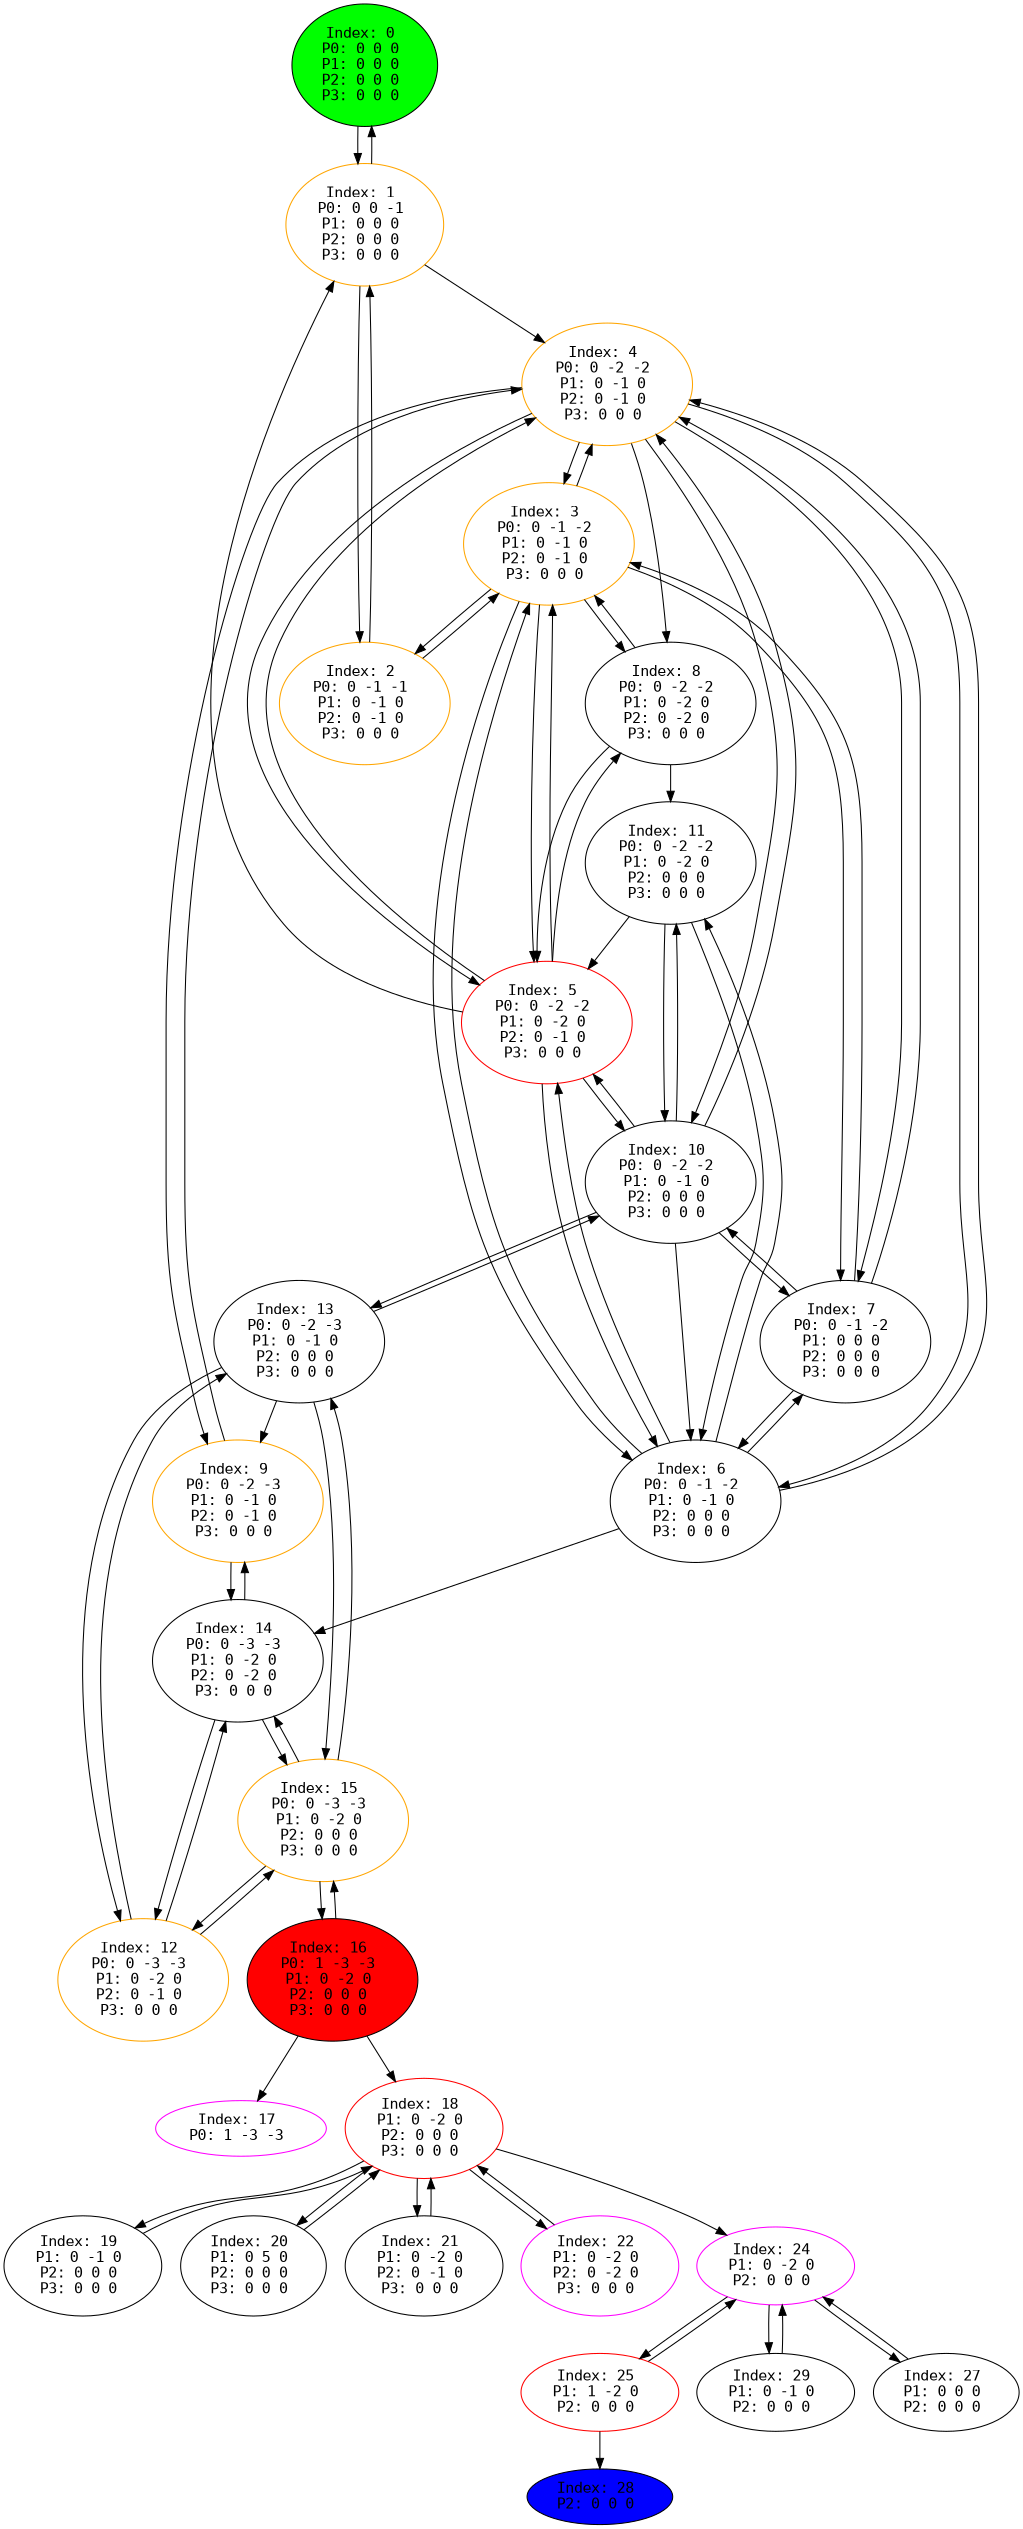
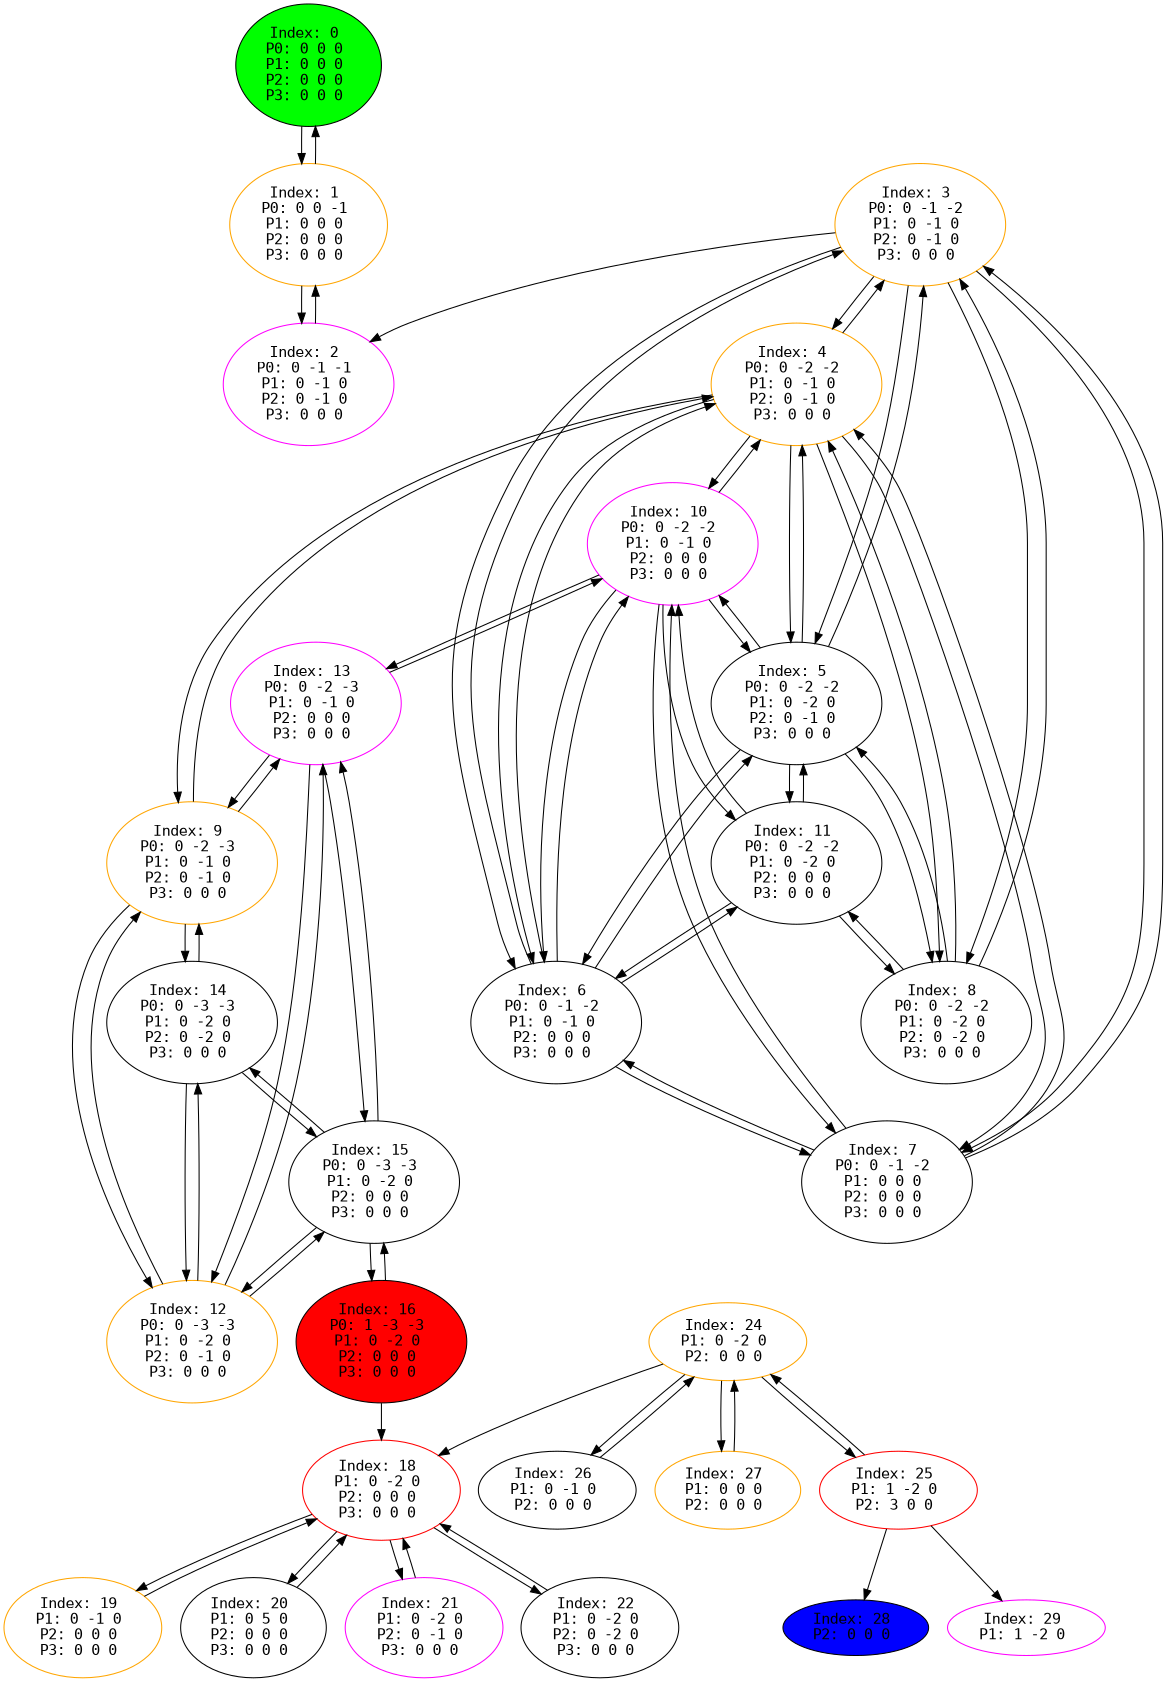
(480, 301) -> (924, 699)
(457, 630) -> none
(365, 703) -> (309, 384)
(213, 707) -> (789, 778)
none -> (256, 790)
none -> (863, 941)
(547, 1023) -> (796, 703)
none -> (76, 1091)
none -> (97, 1103)
(671, 1182) -> (673, 544)
(299, 1342) -> (316, 703)
(472, 1579) -> (566, 778)
none -> (1026, 1628)
(323, 1820) -> (374, 1182)
(241, 2128) -> none
(609, 2185) -> (554, 1404)
(83, 2266) -> (83, 1628)
(424, 2266) -> (424, 1628)
(600, 2266) -> (600, 1628)
(776, 2266) -> (728, 1342)
(600, 2392) -> (898, 1490)
(776, 2392) -> (557, 1490)
(946, 2392) -> (728, 1490)
